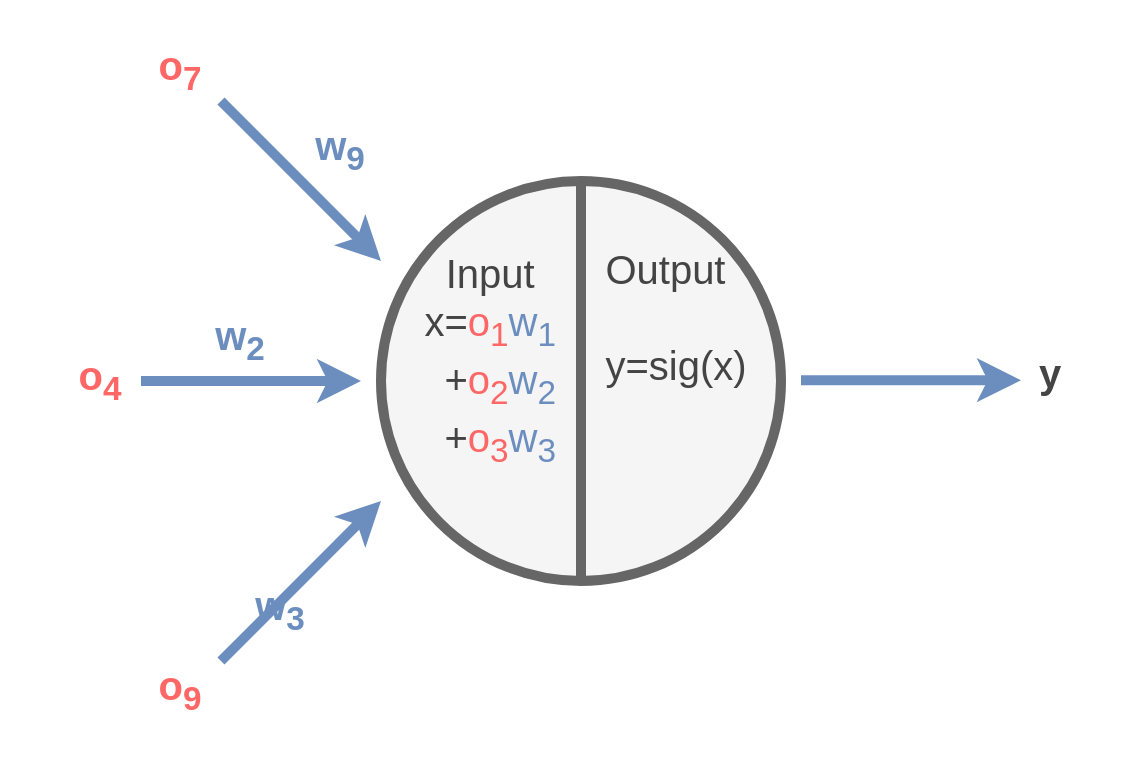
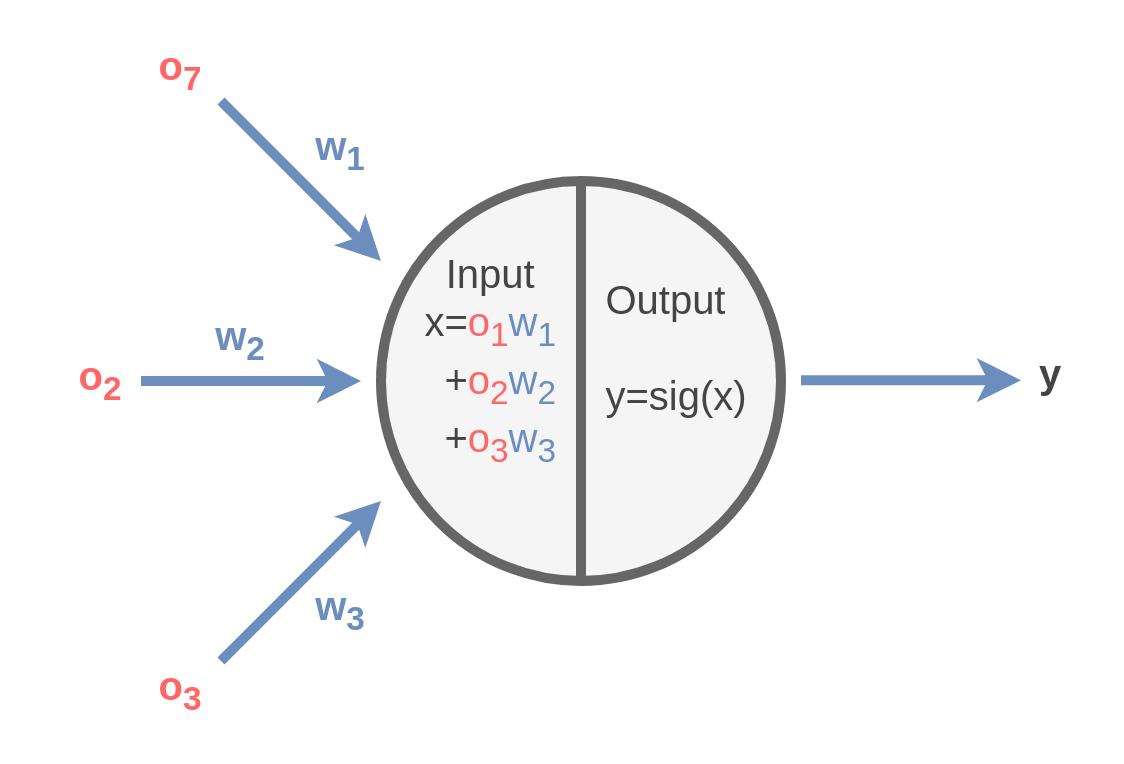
(341, 151) -> (341, 151)
(677, 316) -> (677, 346)
(101, 381) -> (101, 381)
(281, 611) -> (341, 611)
(181, 691) -> (181, 691)
